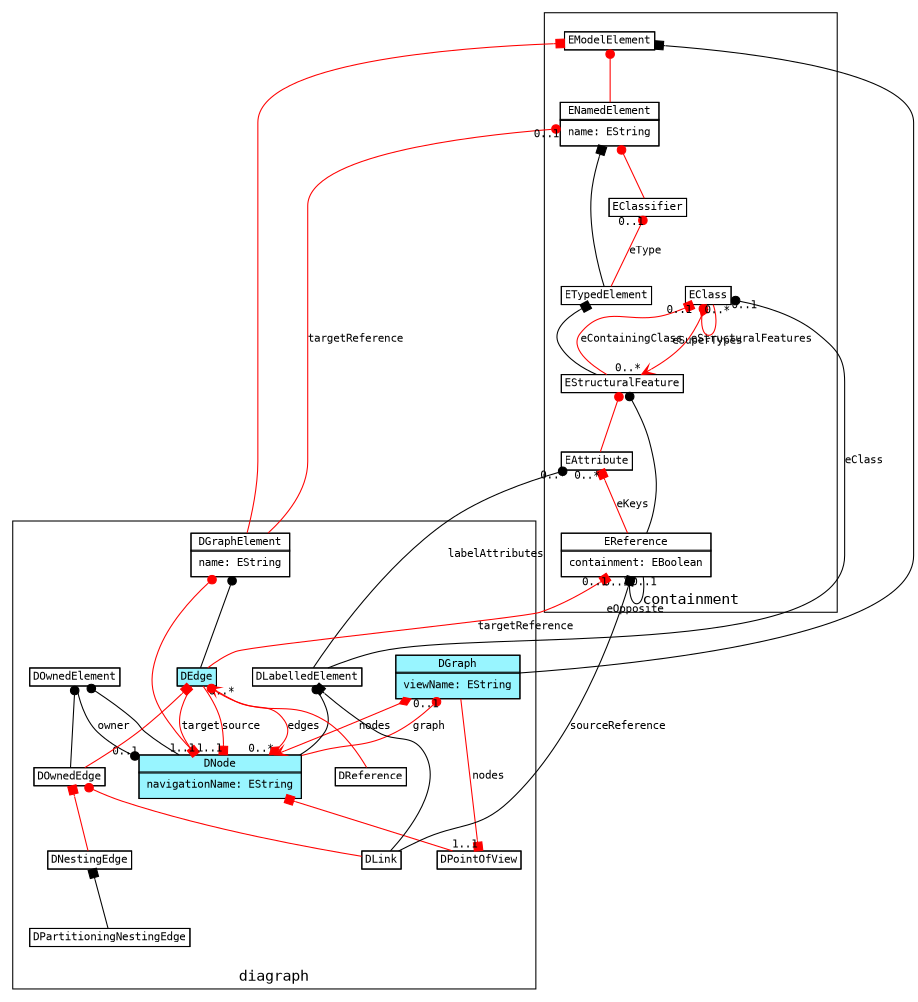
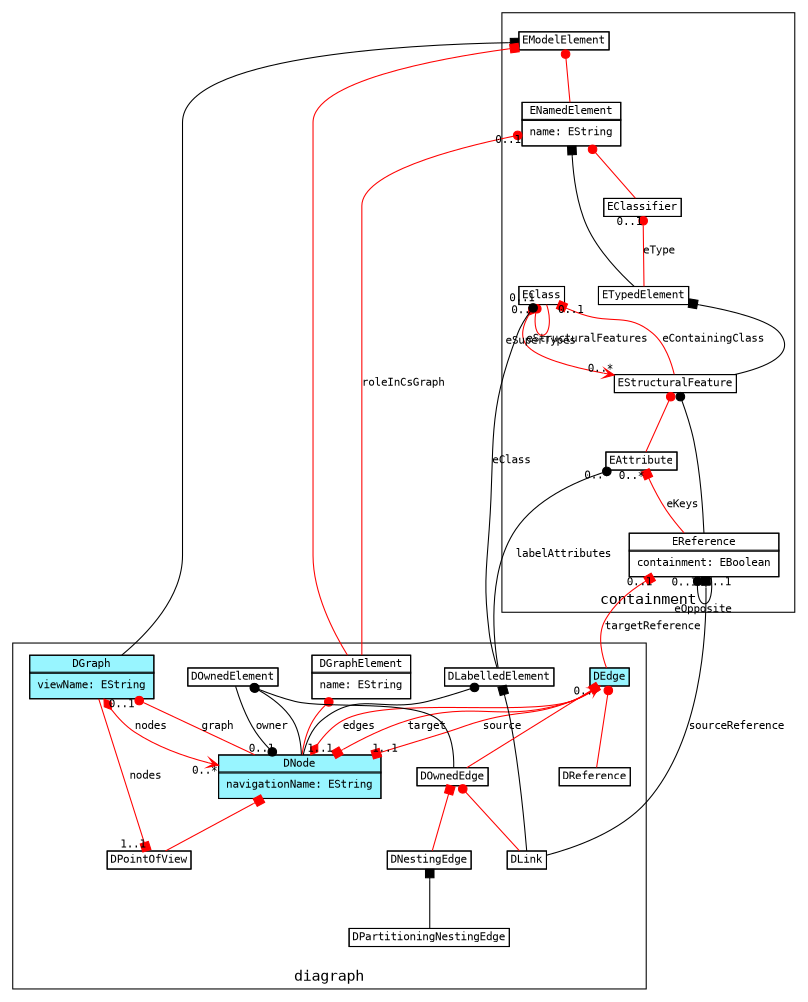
(356, 339) -> (404, 383)
(216, 626) -> none
